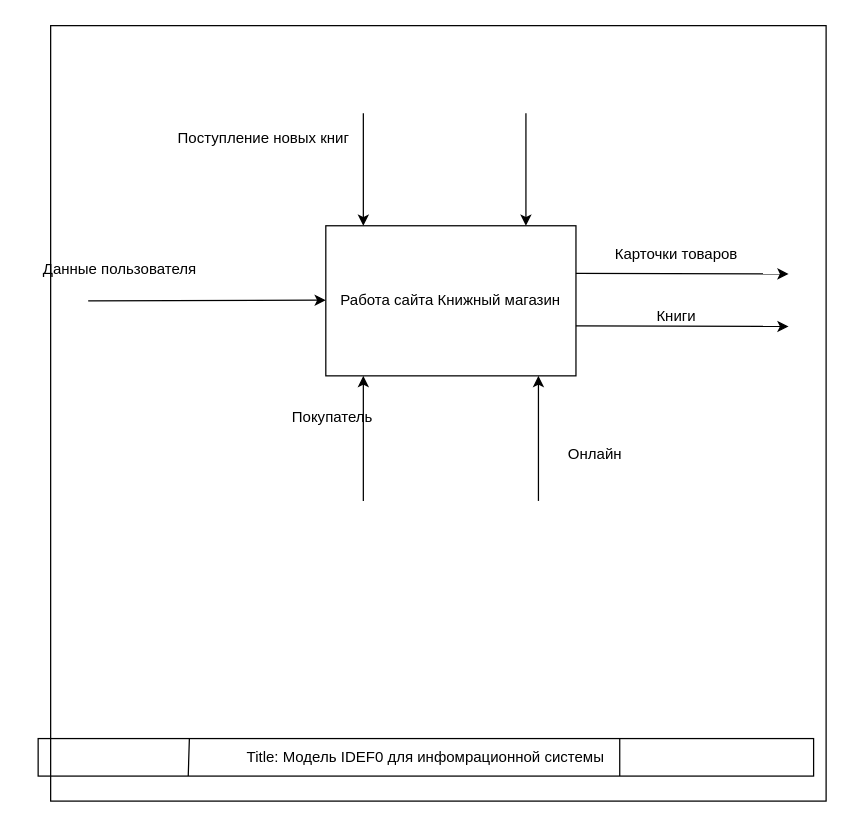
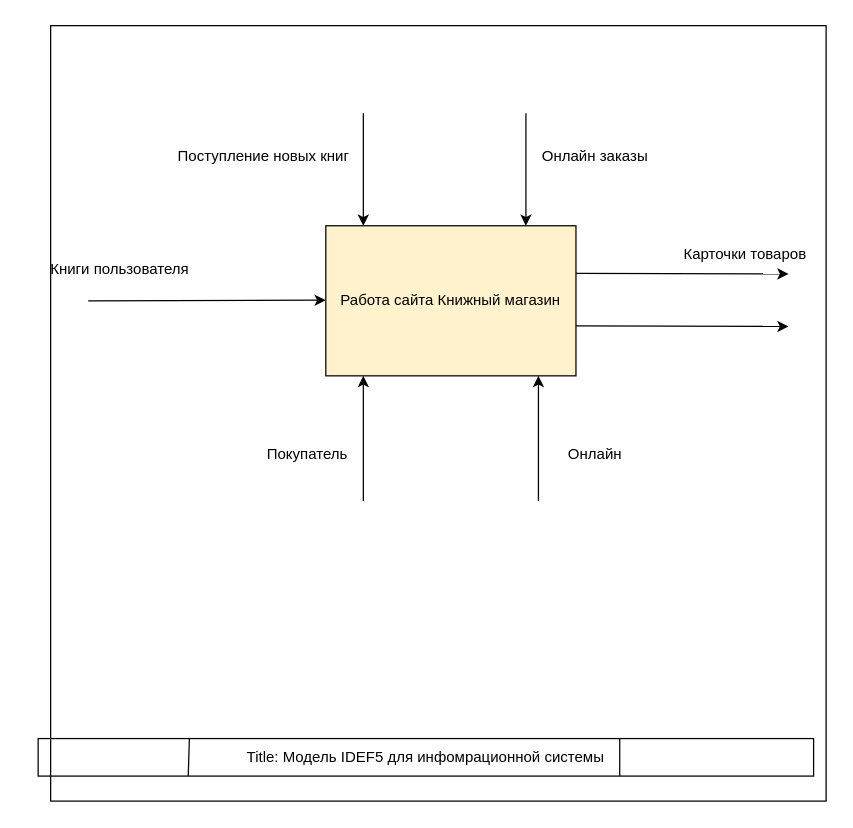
(263, 138) -> (263, 157)
none -> (594, 157)
(676, 254) -> (744, 254)
(120, 269) -> (120, 269)
(451, 301) -> (451, 301)
(676, 317) -> none
(332, 417) -> (307, 454)
(426, 757) -> (426, 757)
